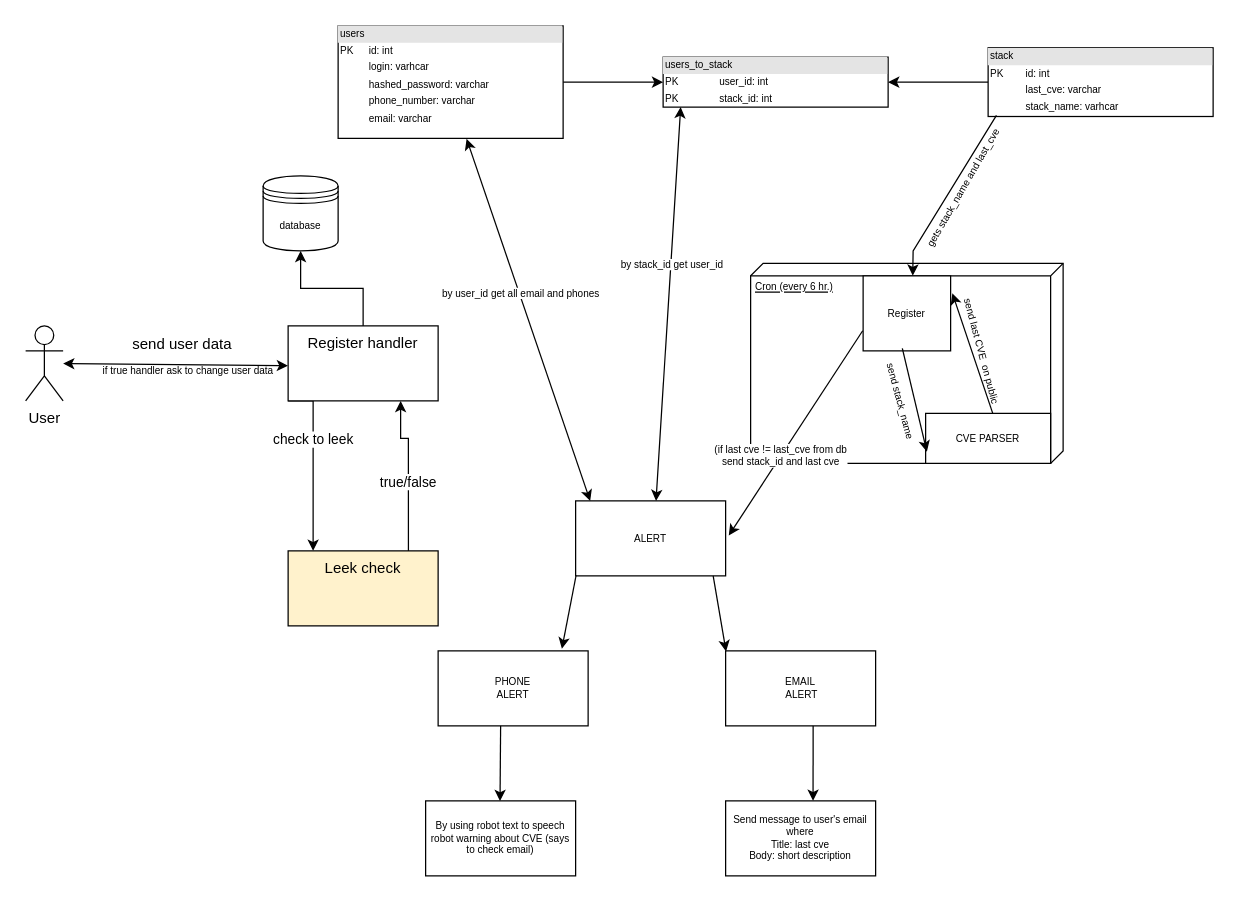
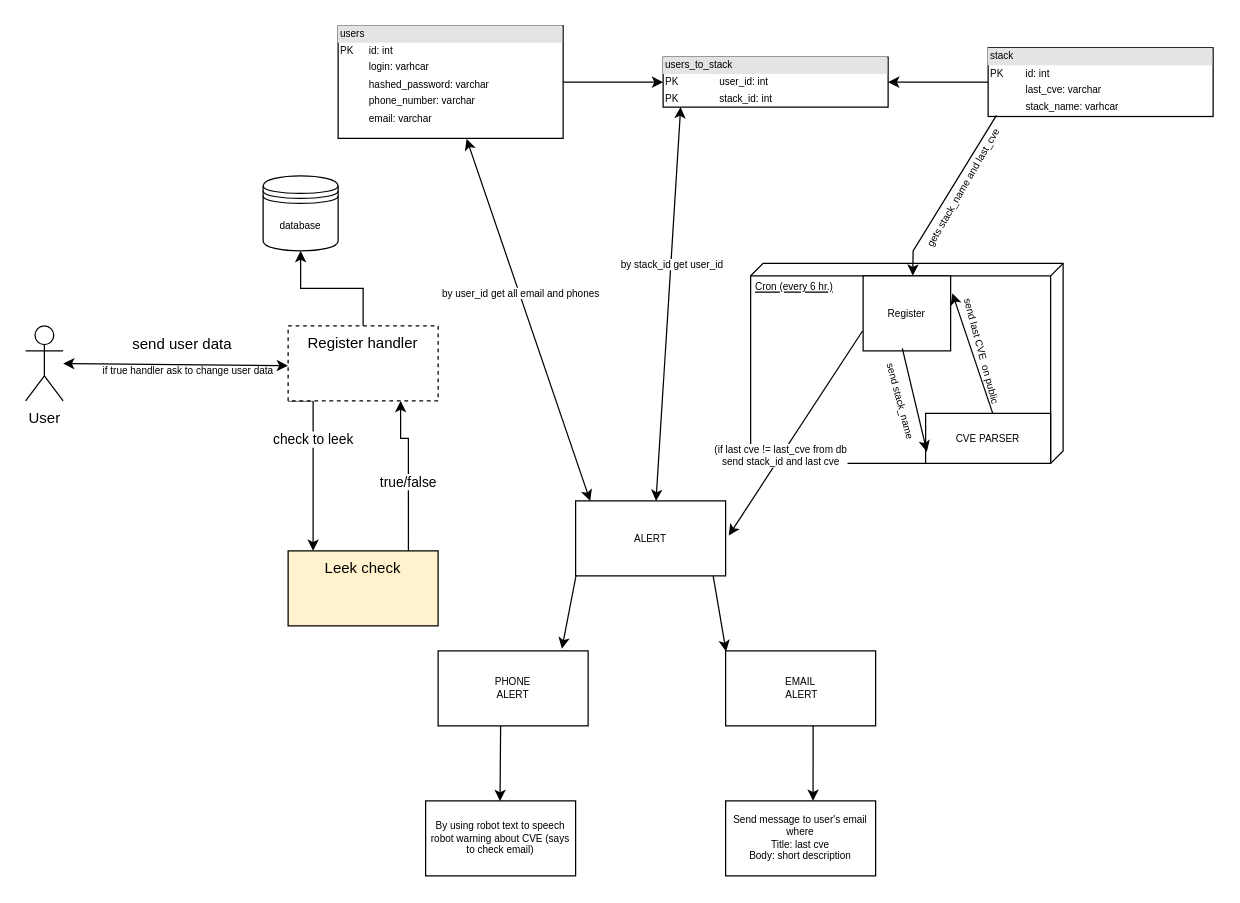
(363, 363) -> (363, 363)
